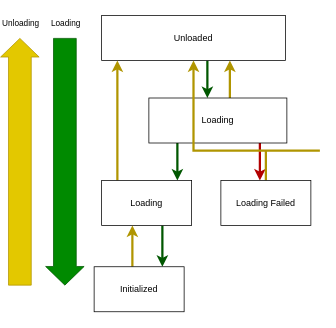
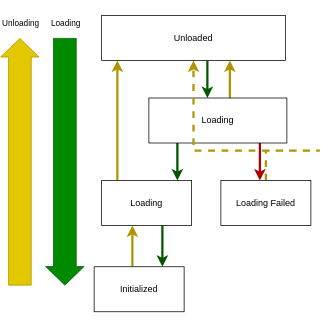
(261, 150) -> (261, 150)
